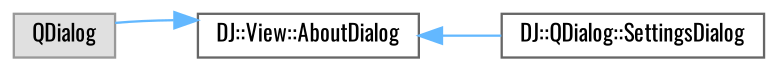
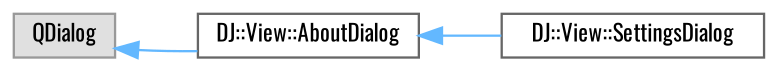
(144, 21) -> (168, 51)
(633, 36) -> (633, 36)
